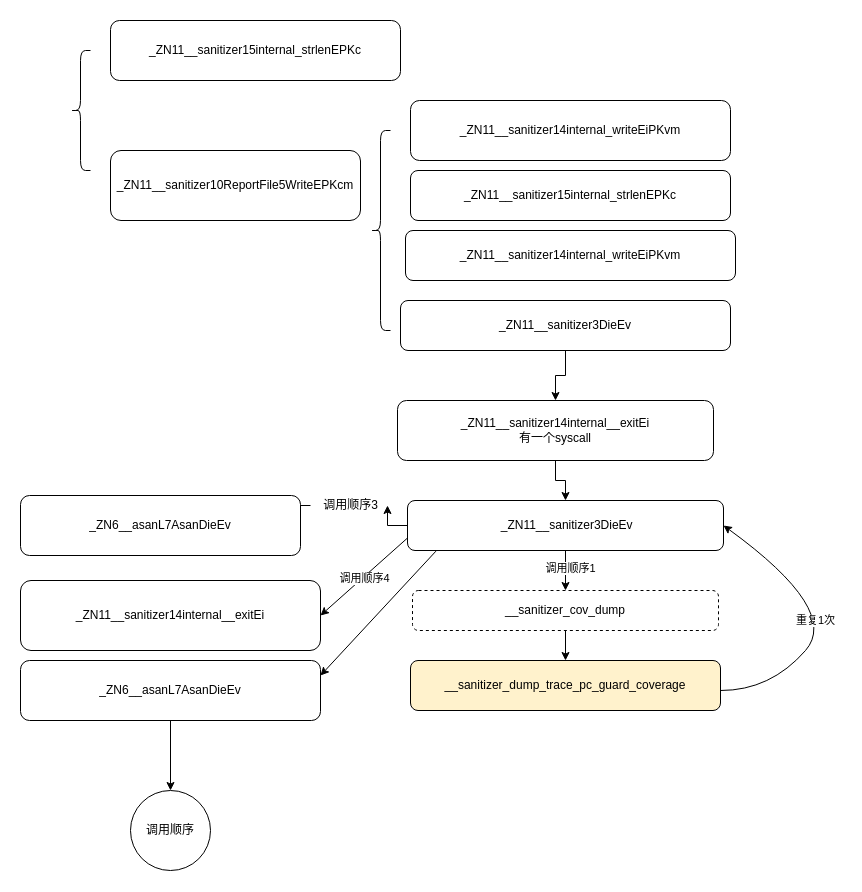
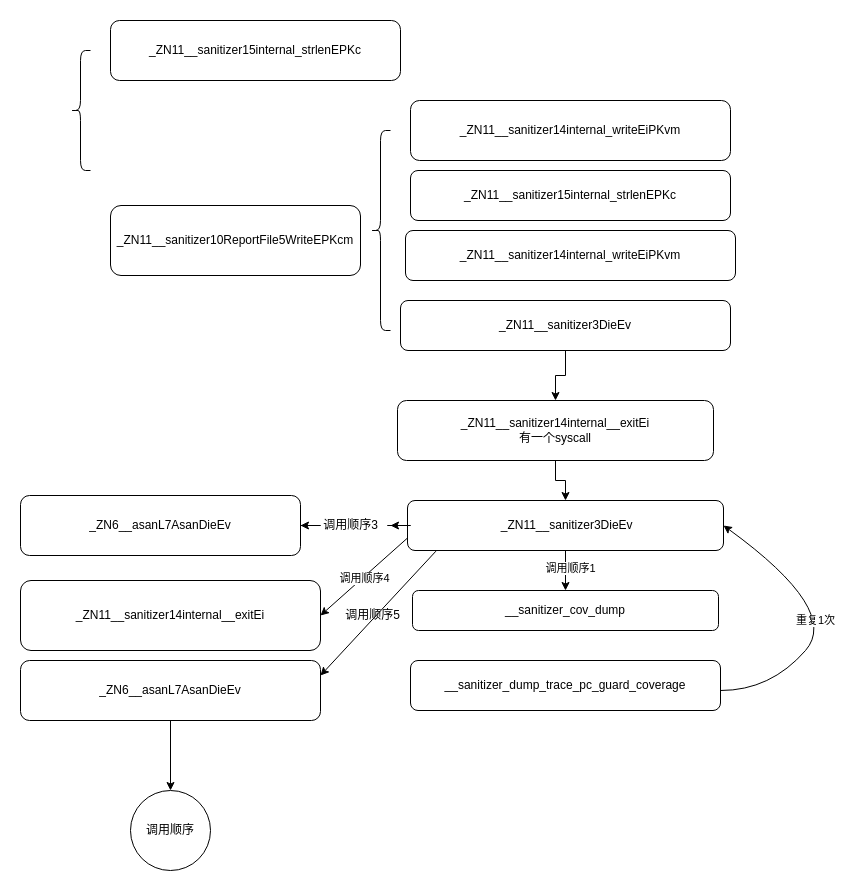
(236, 186) -> (236, 241)
(351, 506) -> (351, 526)
(566, 611) -> (566, 611)
none -> (373, 616)
(566, 650) -> none
(566, 686) -> (566, 686)
